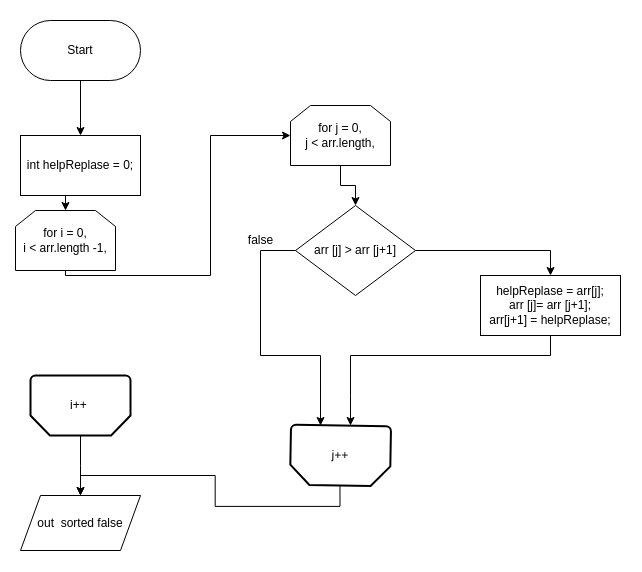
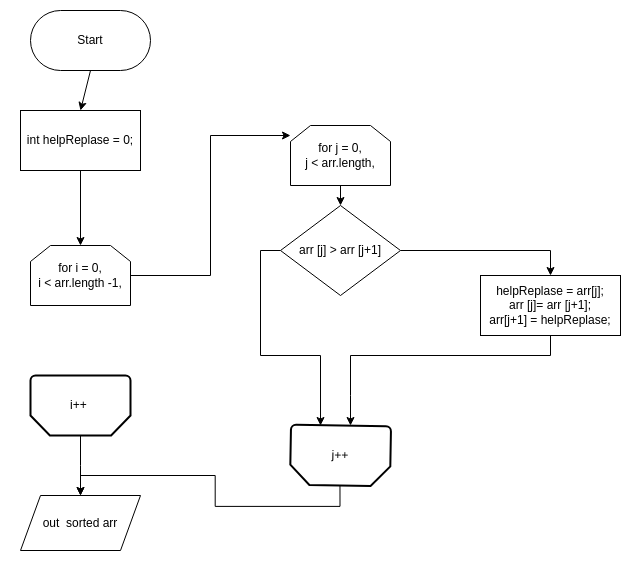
(81, 51) -> (91, 41)
(341, 136) -> (341, 156)
(81, 166) -> (81, 141)
(66, 241) -> (81, 276)
(261, 241) -> none
(356, 251) -> (341, 251)
(81, 524) -> (81, 524)
